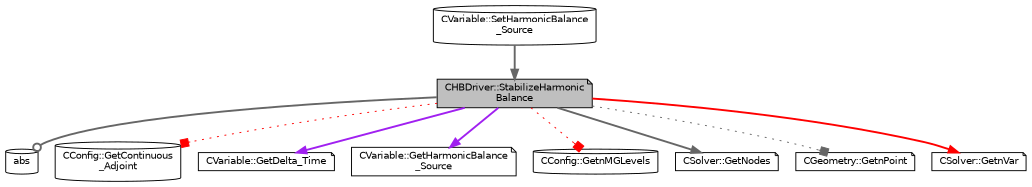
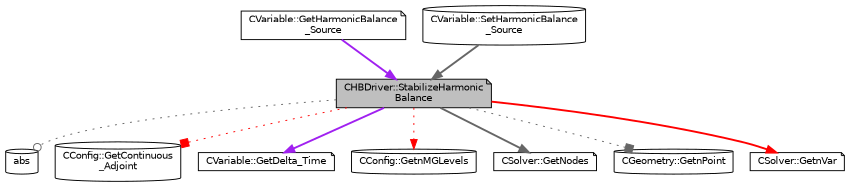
(237, 110) -> (187, 114)
(478, 124) -> (365, 57)
(553, 125) -> (414, 124)
(855, 162) -> (674, 162)
